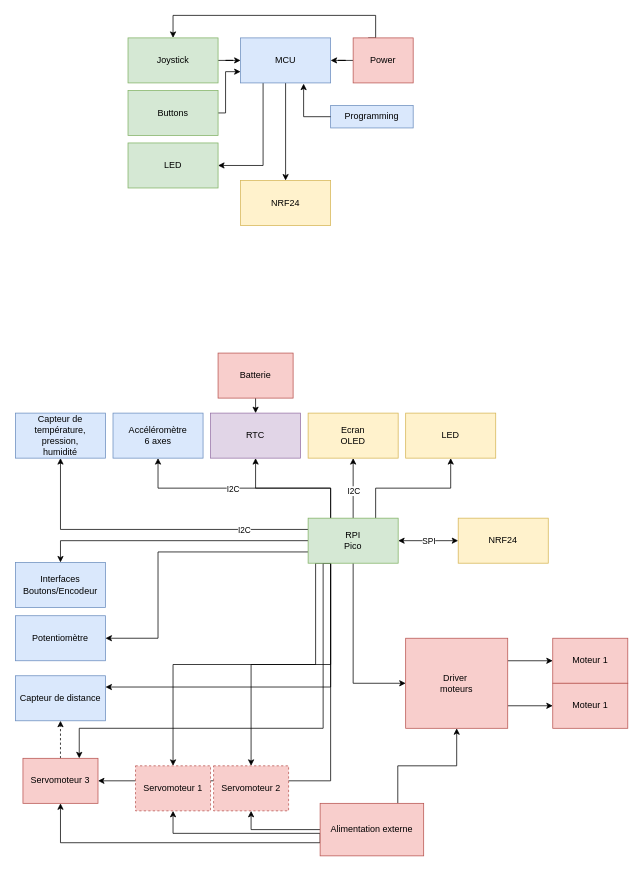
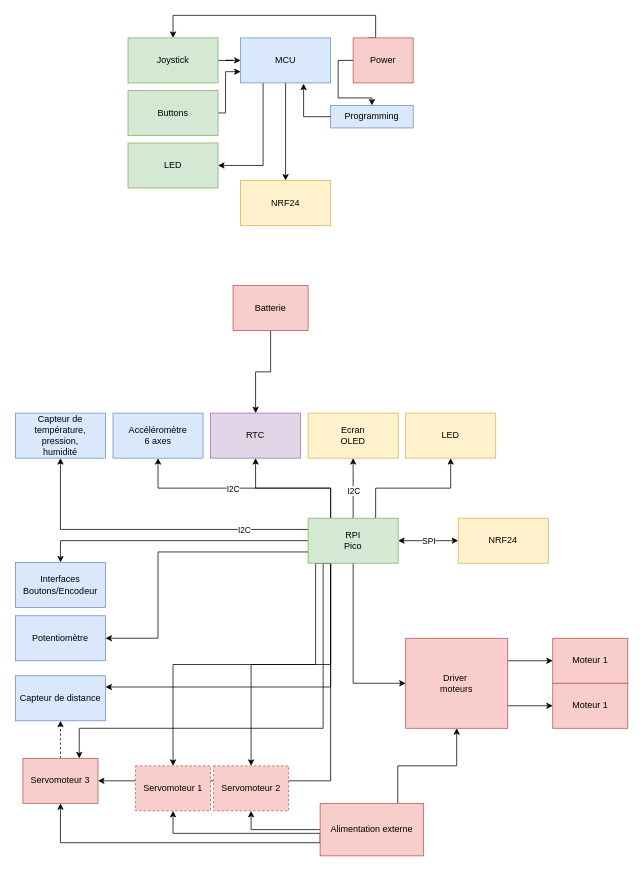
(337, 60) -> (370, 98)
(255, 375) -> (270, 308)
